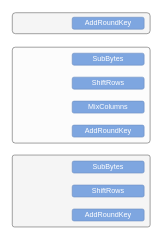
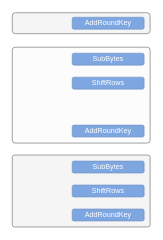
(108, 107) -> none
